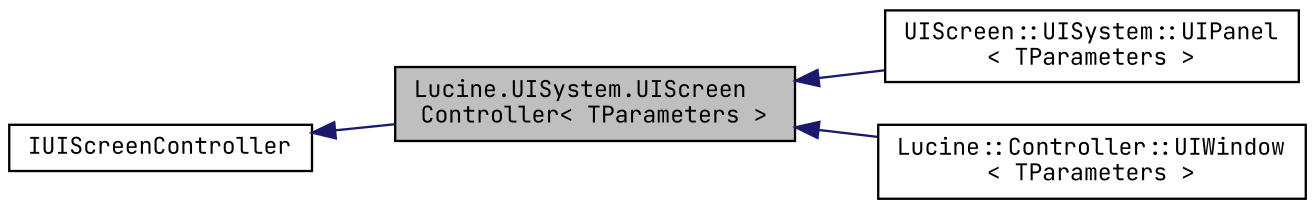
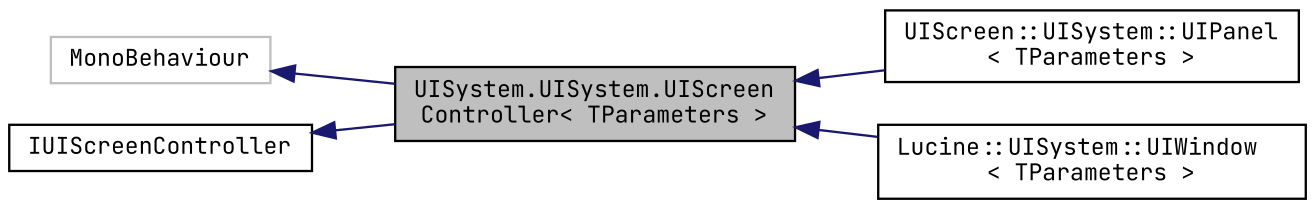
none -> (161, 60)
(595, 104) -> (595, 104)
(1092, 162) -> (1092, 162)
